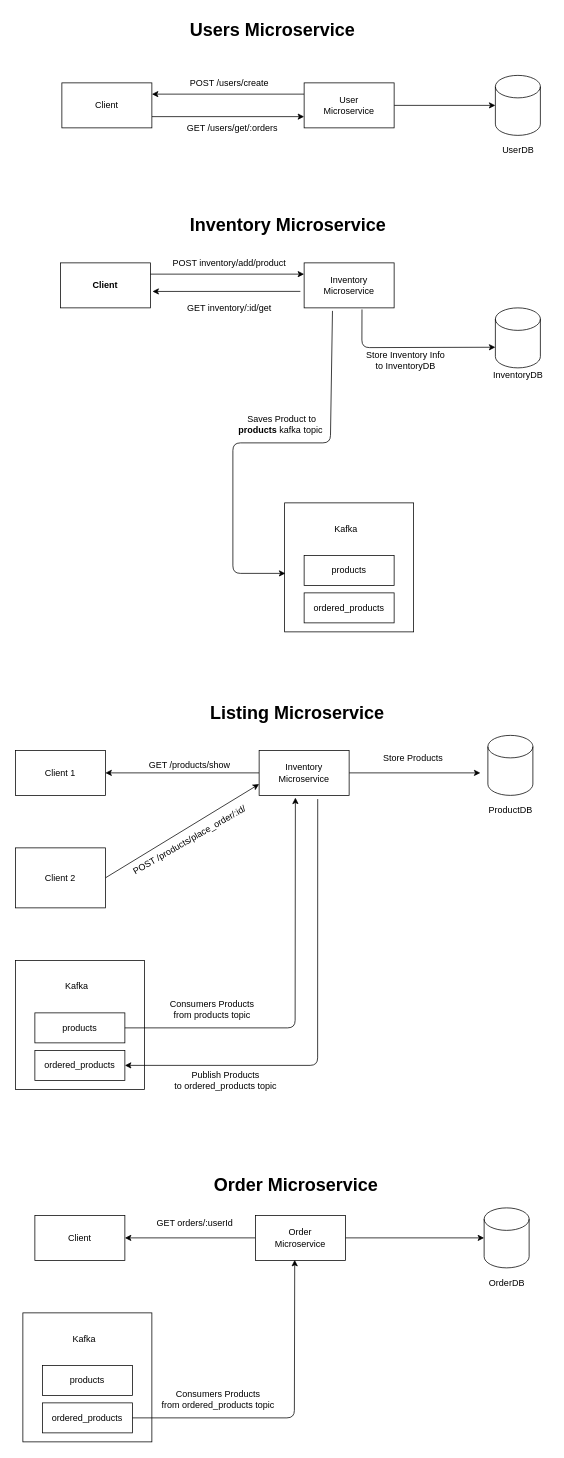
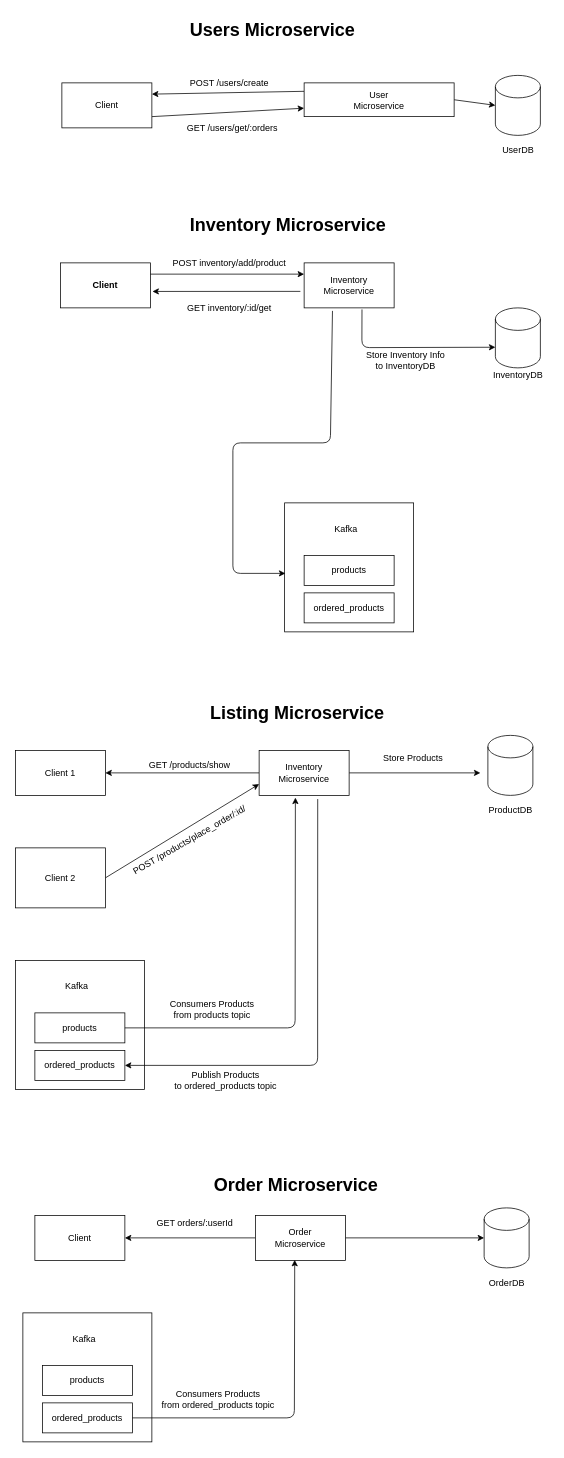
(349, 105) -> (379, 100)
(282, 424) -> none
